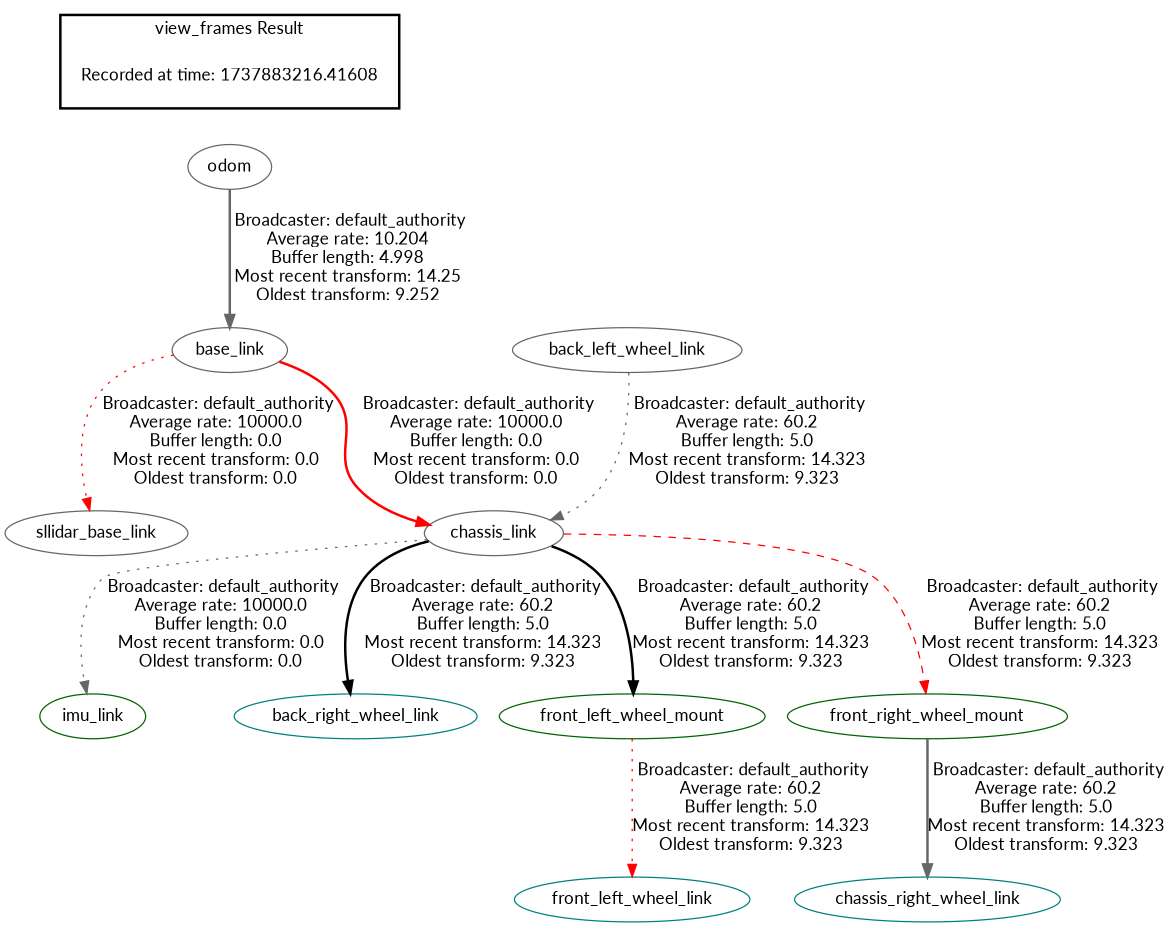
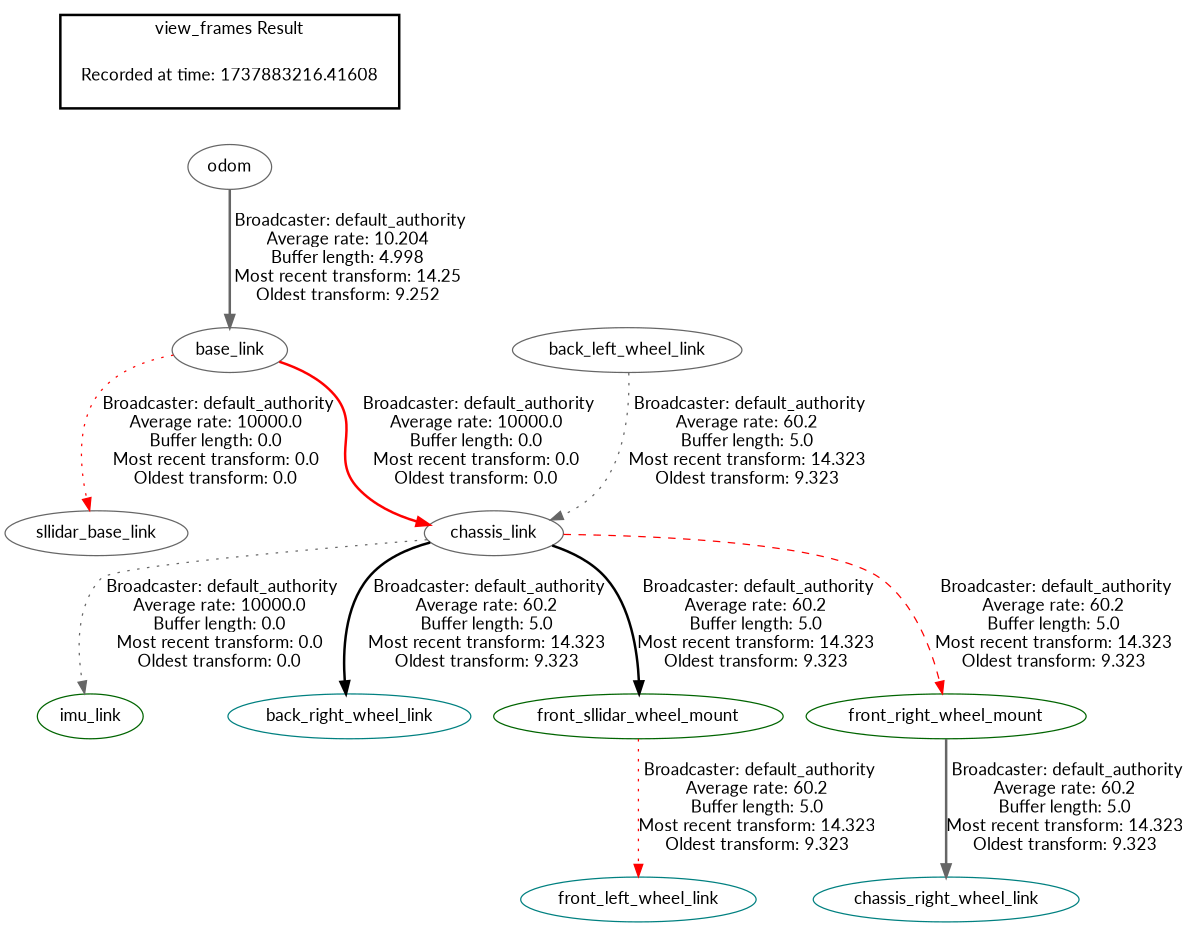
(632, 716) -> (638, 716)
